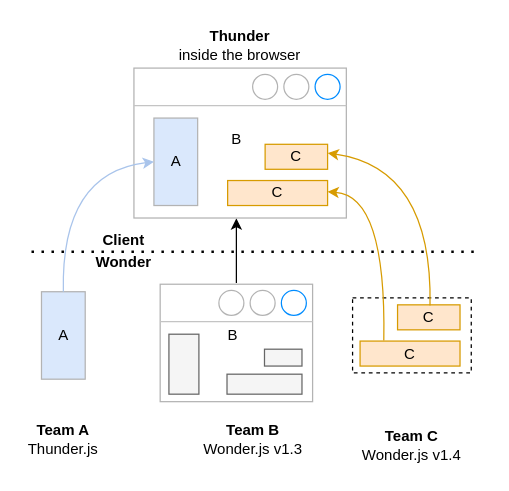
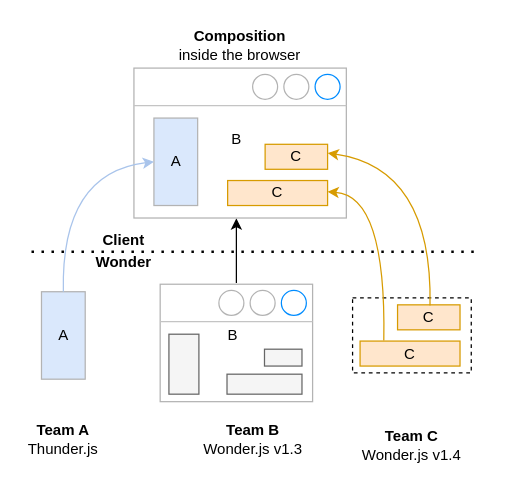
(240, 46) -> (240, 46)
